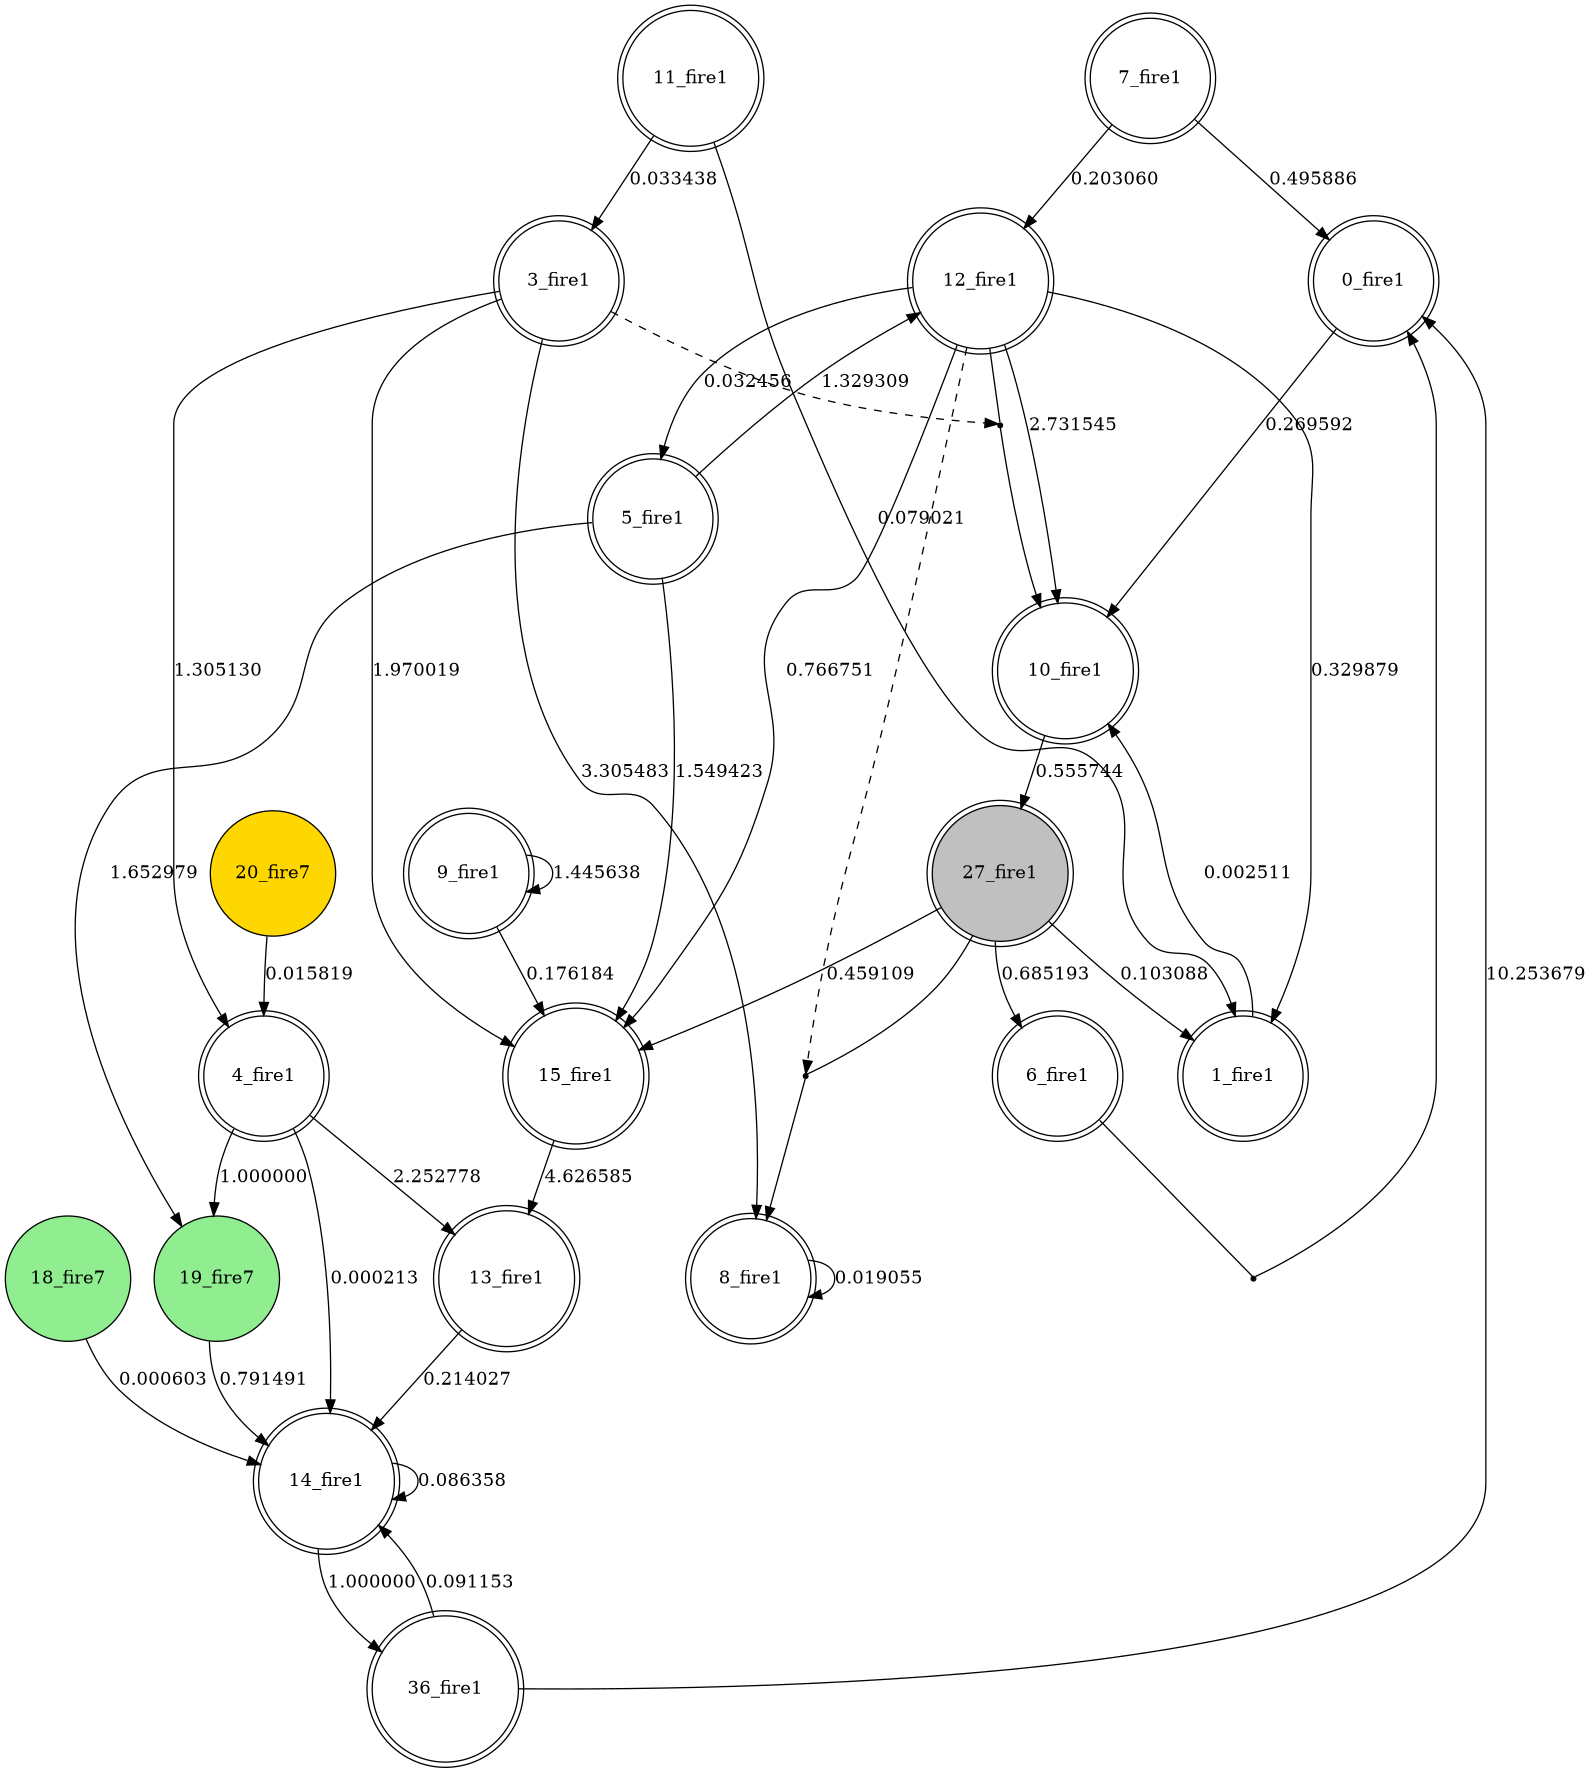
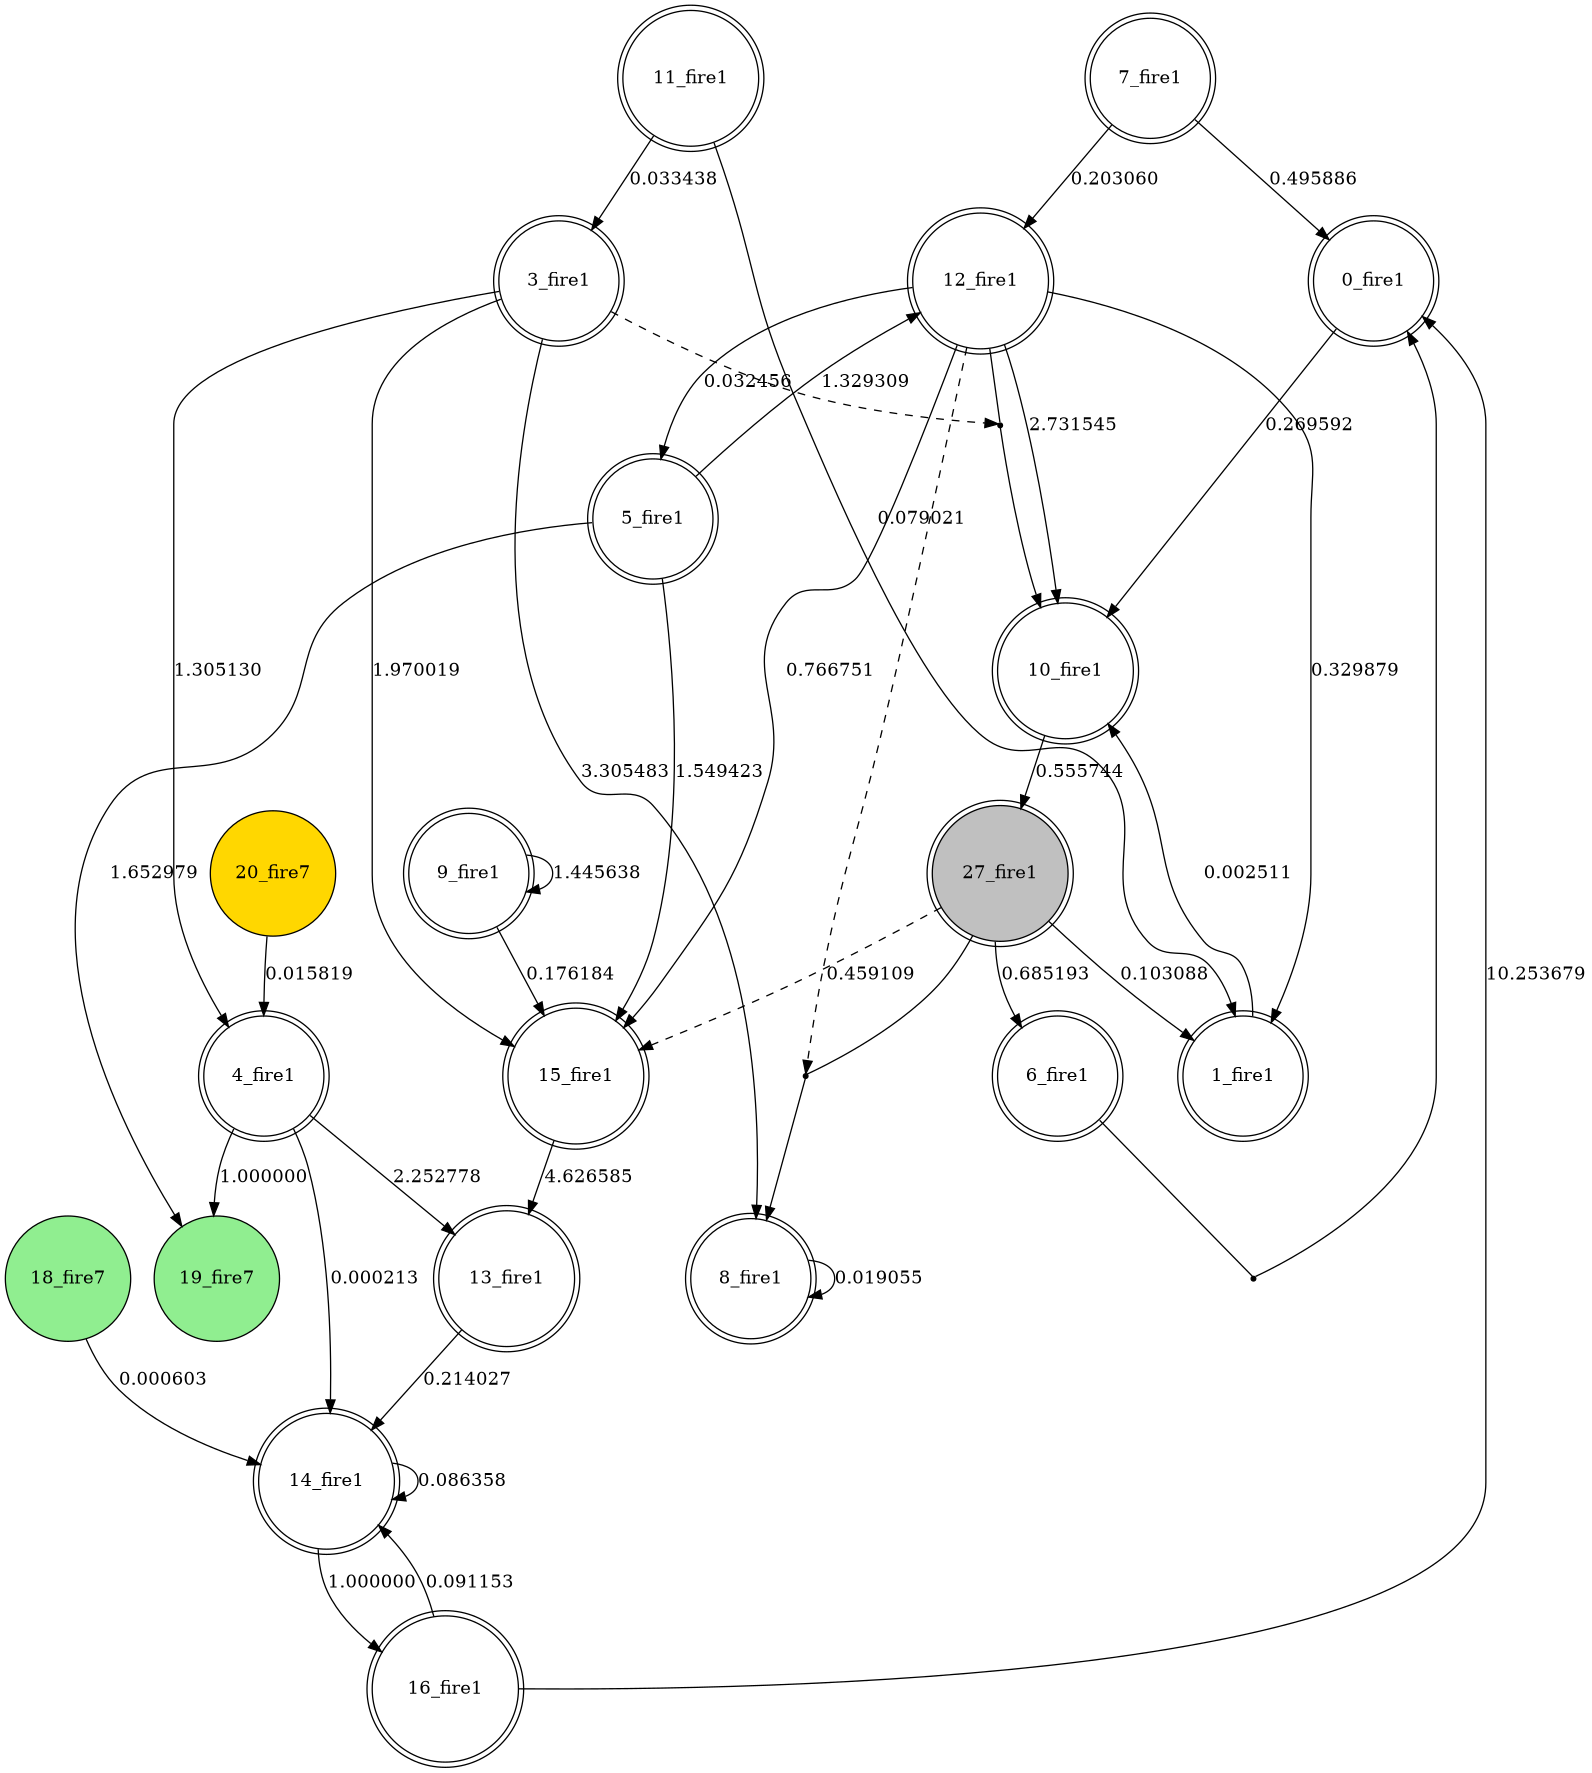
(799, 981) -> (799, 981)
(222, 1395) -> none
(445, 1689) -> (445, 1689)
